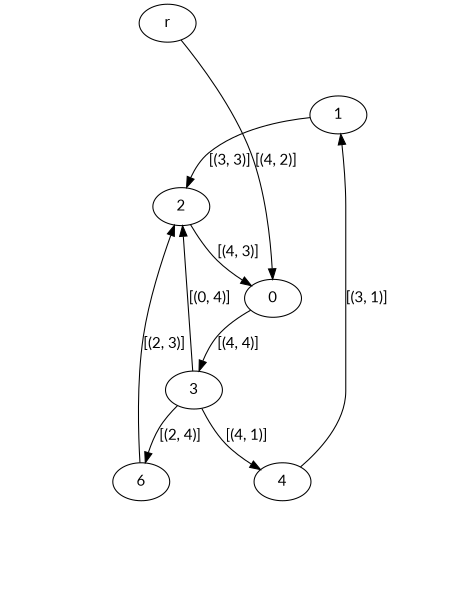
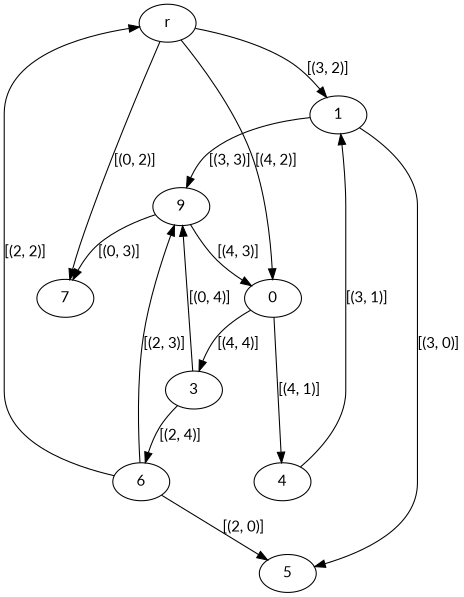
none -> (263, 48)
(181, 207) -> (181, 207)
none -> (4, 245)
none -> (65, 298)
(222, 440) -> (277, 385)
none -> (288, 573)
